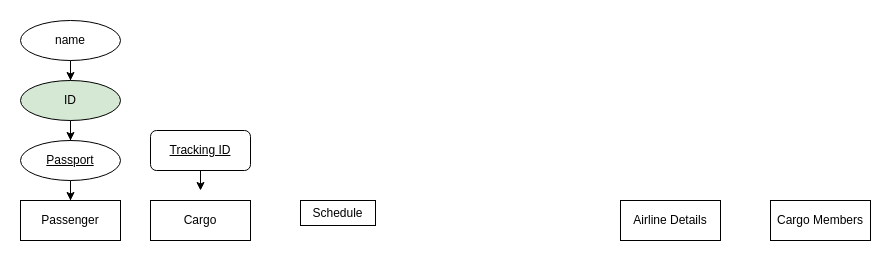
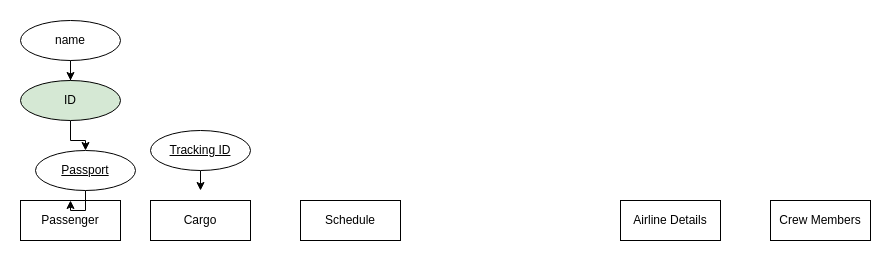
(201, 151) -> (201, 151)
(71, 161) -> (86, 171)
(338, 213) -> (351, 221)
(821, 221) -> (821, 221)
